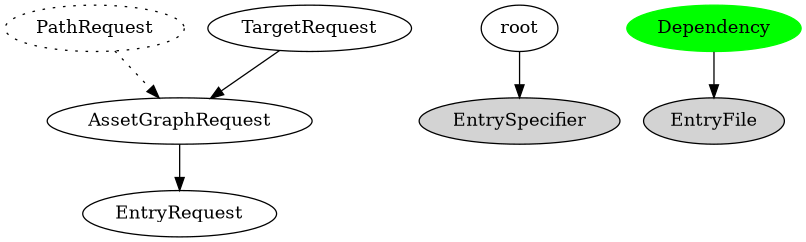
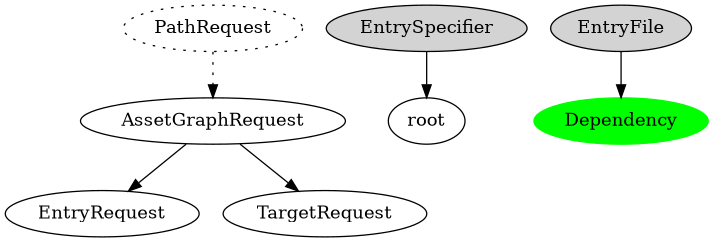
(520, 68) -> (427, 68)
(714, 68) -> (621, 68)
(250, 71) -> (264, 163)
